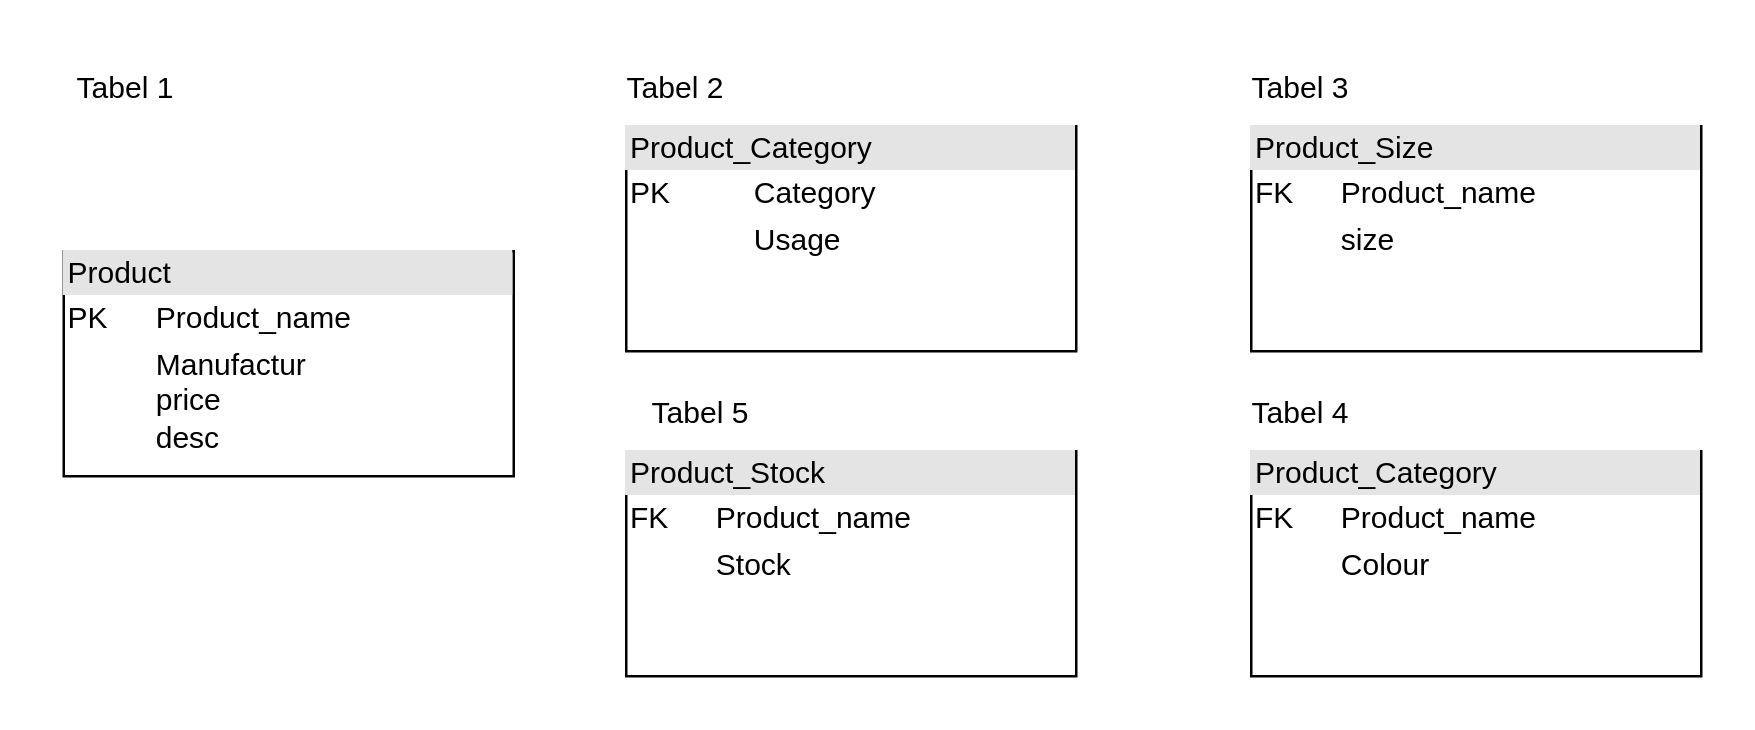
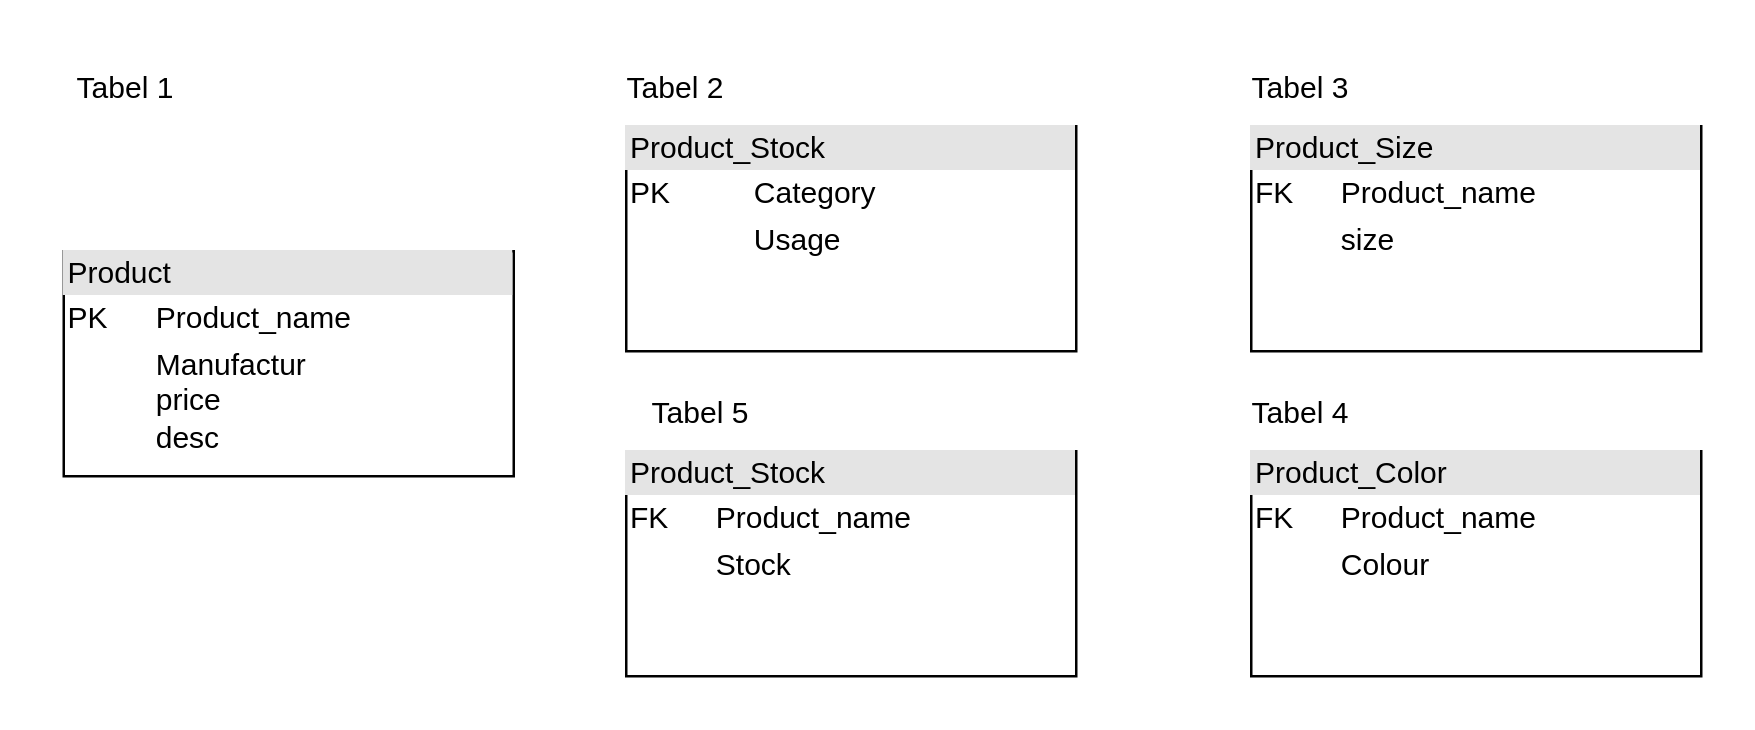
(761, 180) -> (735, 180)
(1386, 505) -> (1369, 505)
